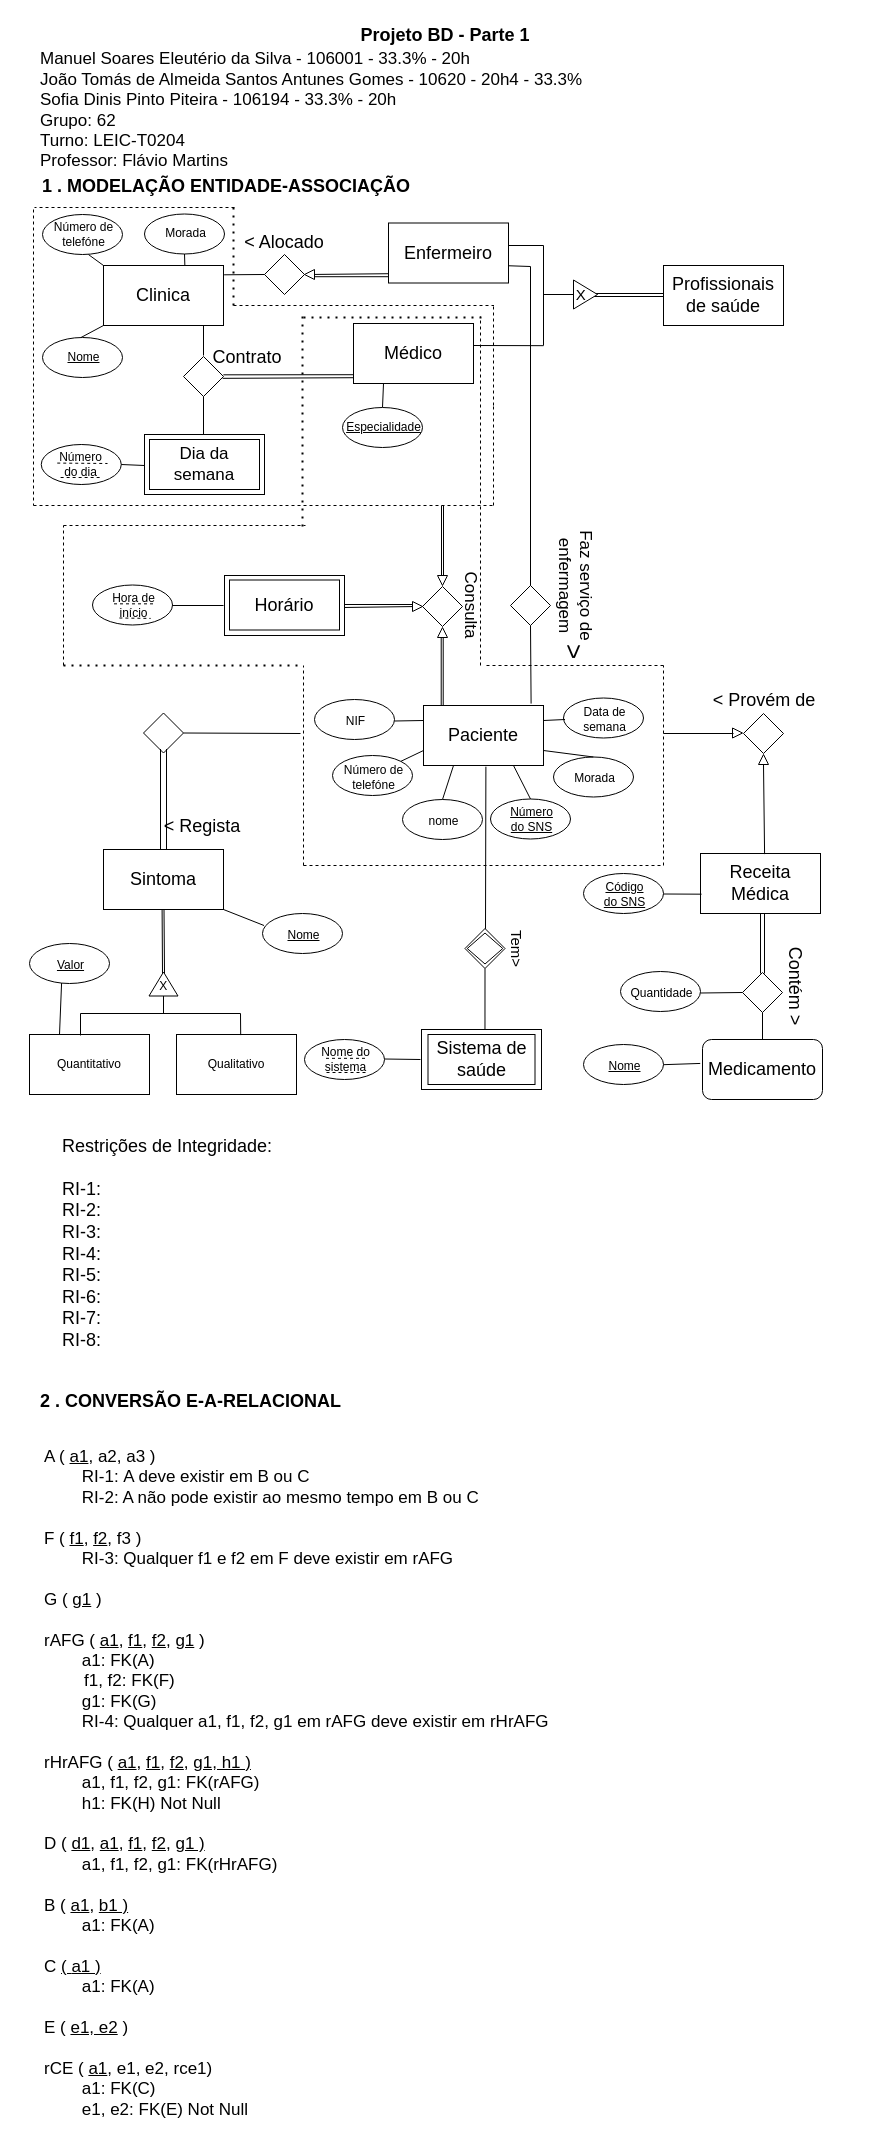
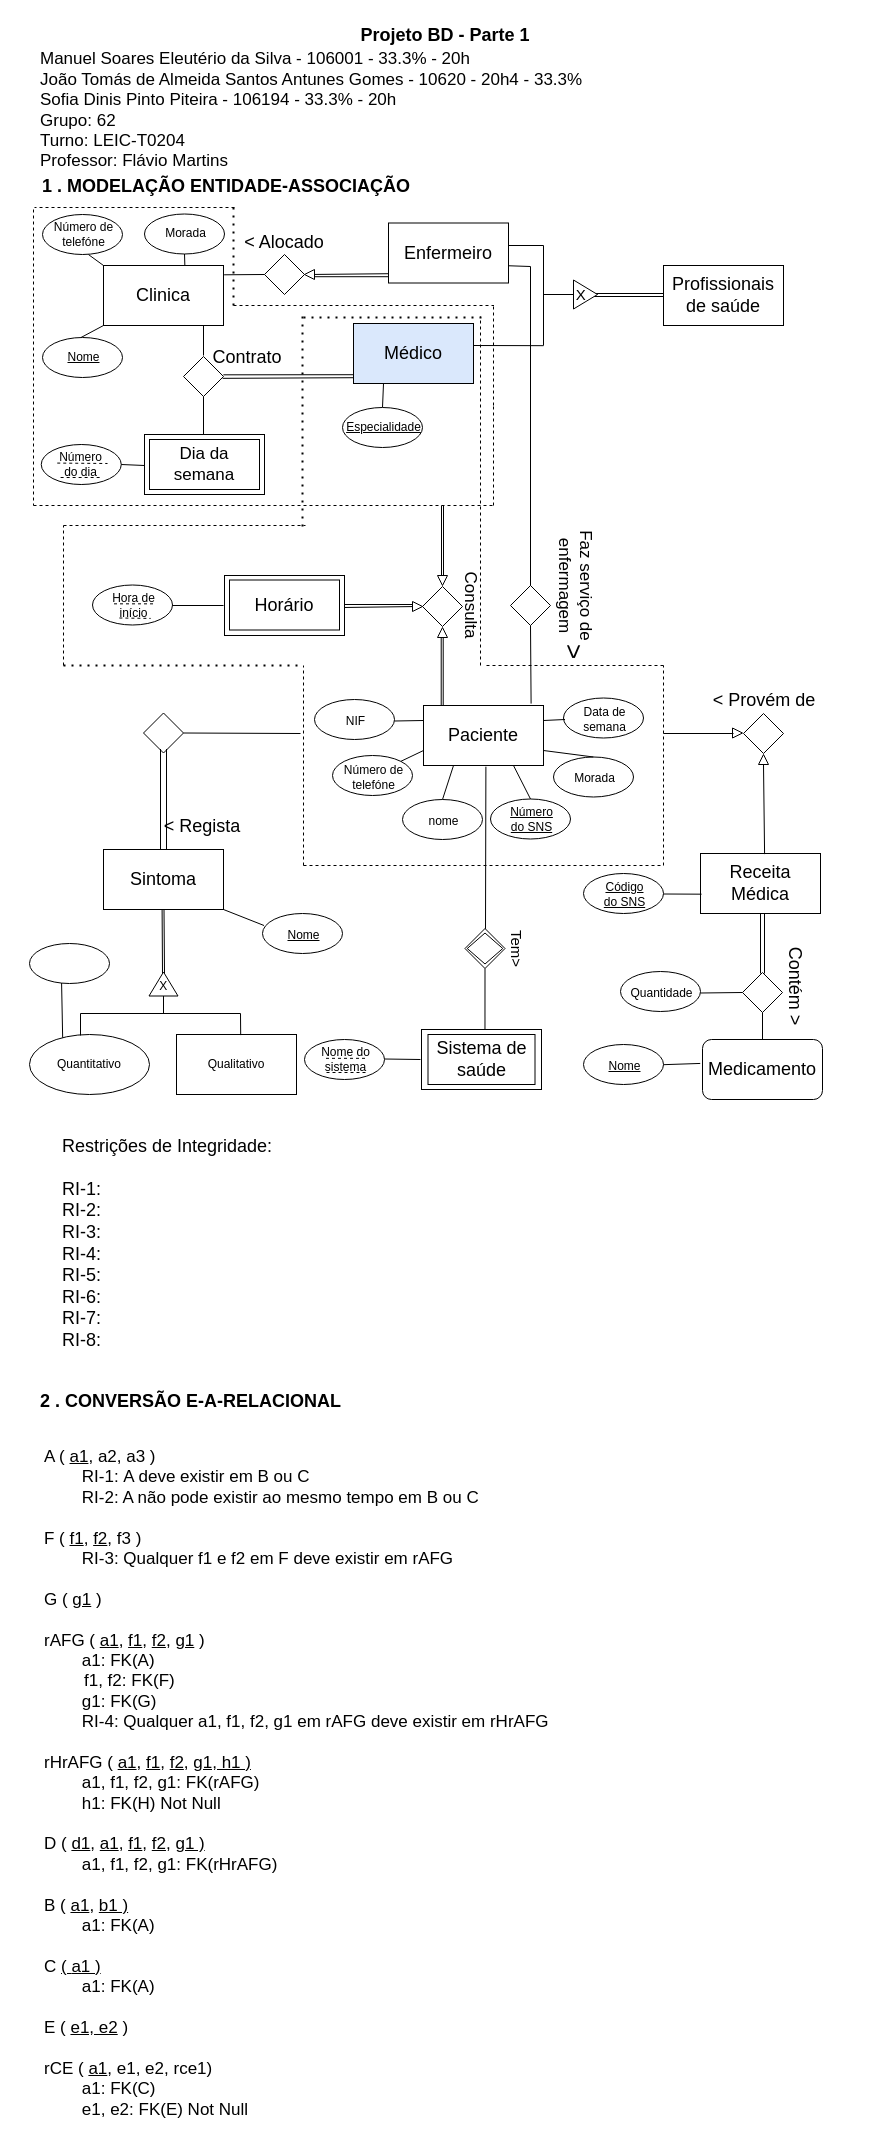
(414, 354) -> (414, 354)
(70, 965) -> none
(90, 1065) -> (90, 1065)
